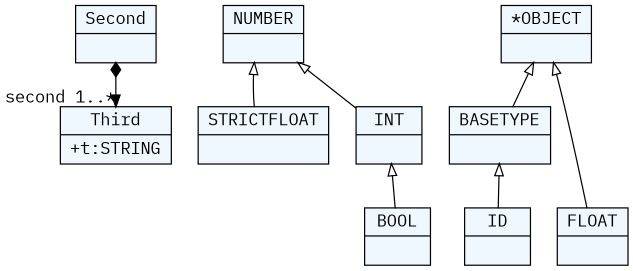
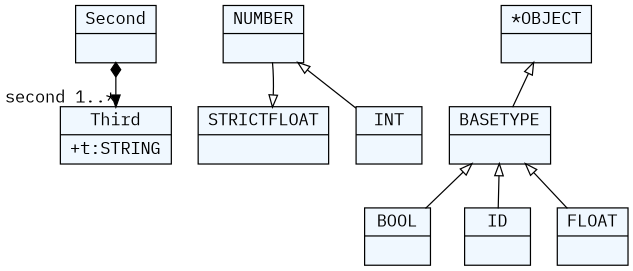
(253, 91) -> (273, 79)
(572, 141) -> (551, 191)
(394, 192) -> (444, 190)
